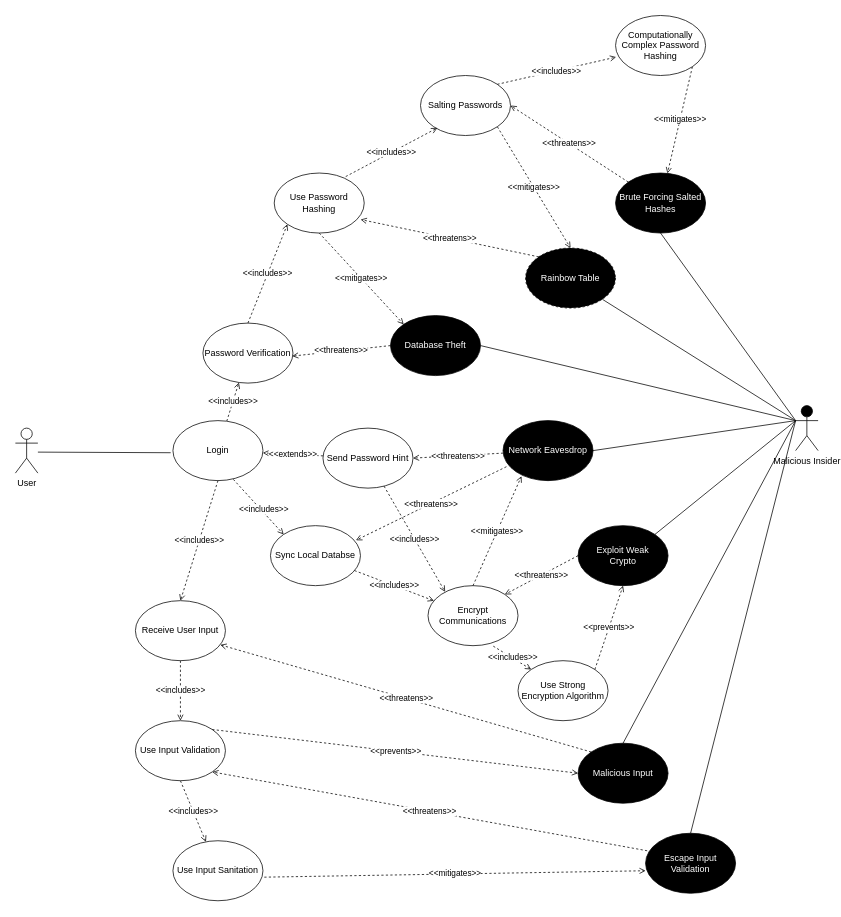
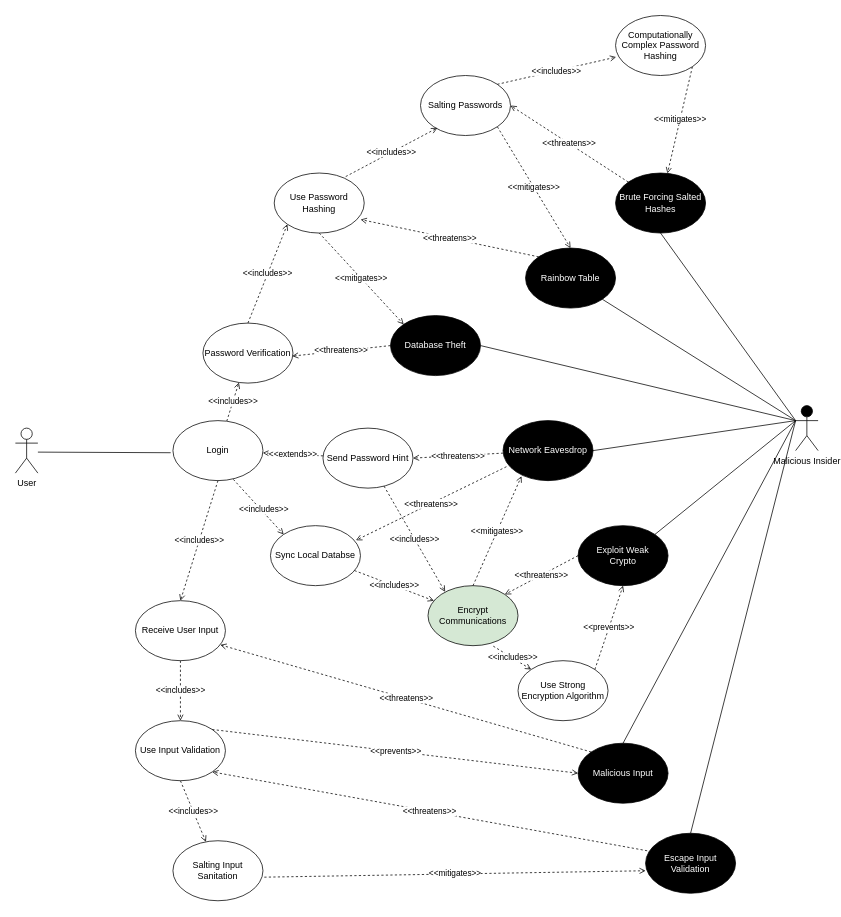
(570, 278) -> (570, 278)
(473, 615) -> (473, 615)
(218, 870) -> (218, 870)
